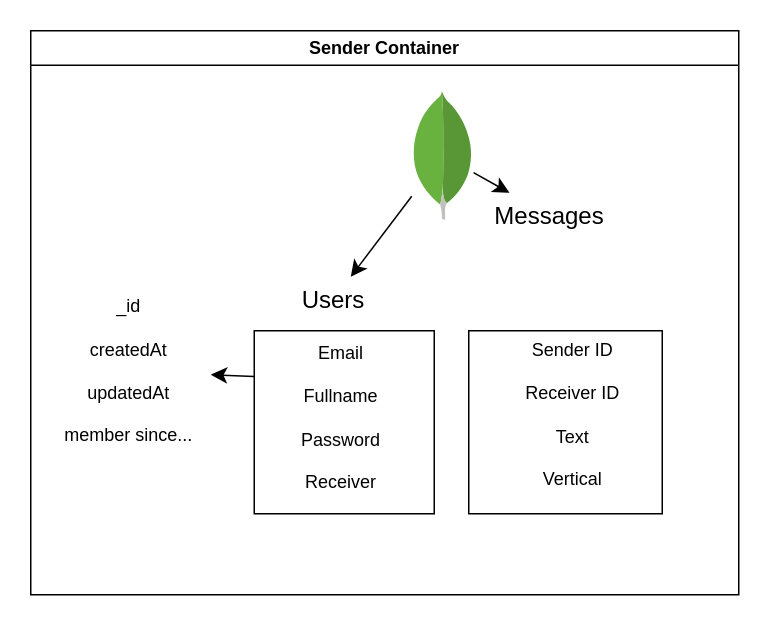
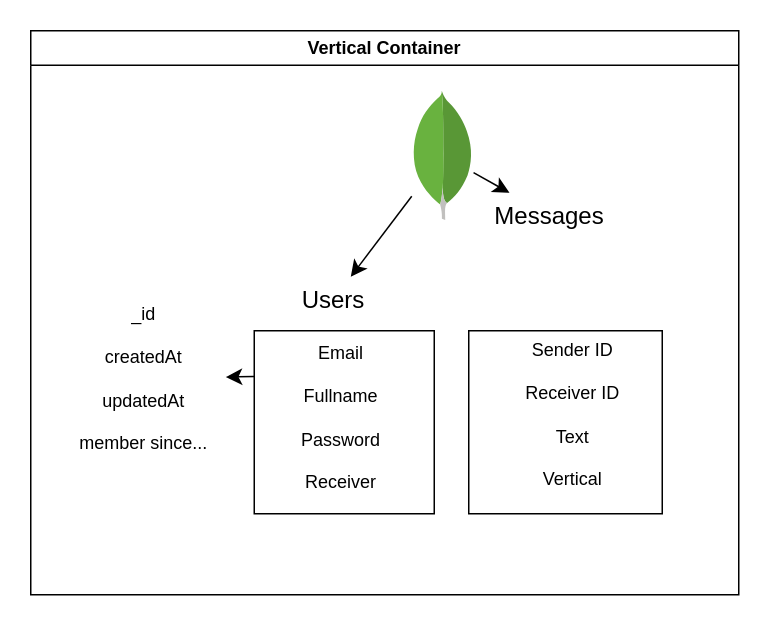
(385, 49) -> (385, 49)
(129, 371) -> (144, 379)
